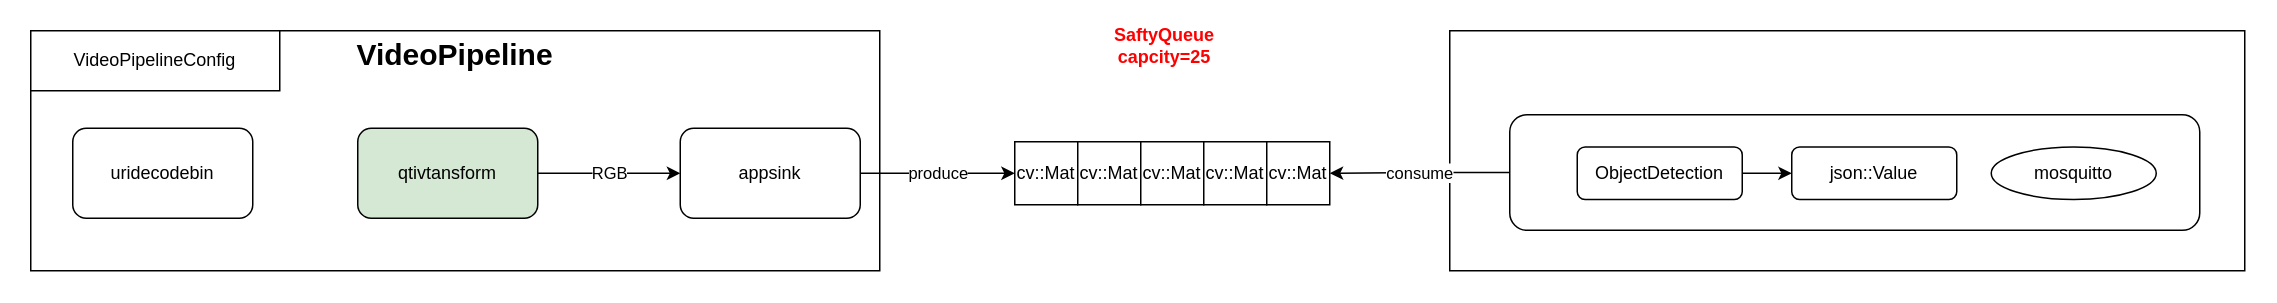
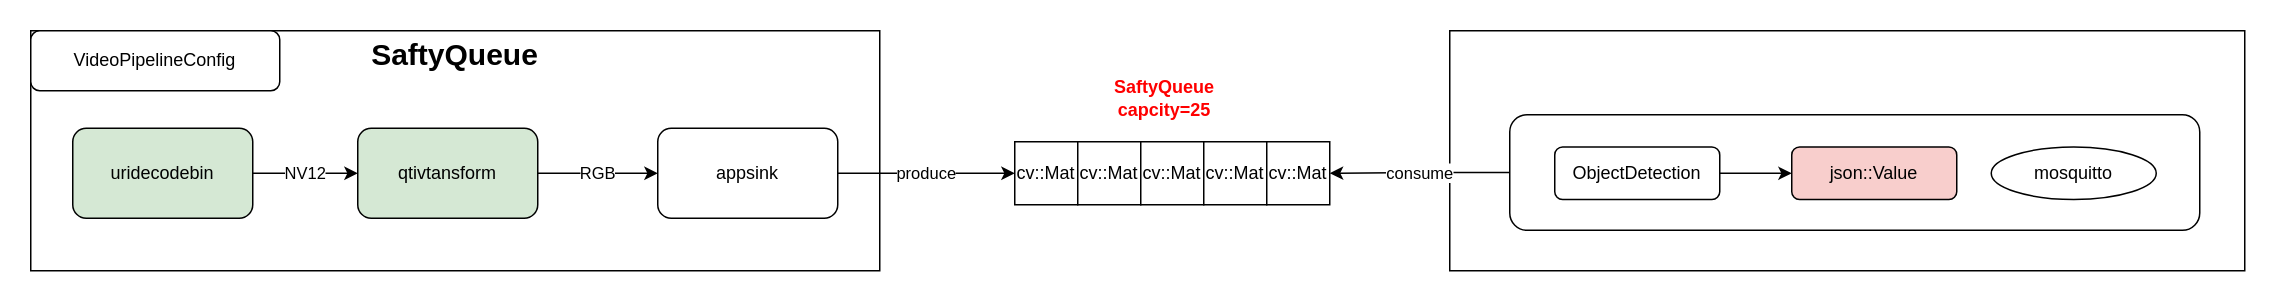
(1165, 46) -> (1165, 98)
(455, 53) -> (455, 53)
(155, 61) -> (155, 61)
(163, 173) -> (163, 173)
none -> (300, 173)
(770, 173) -> (748, 173)
(1660, 173) -> (1637, 173)
(1874, 173) -> (1874, 173)
